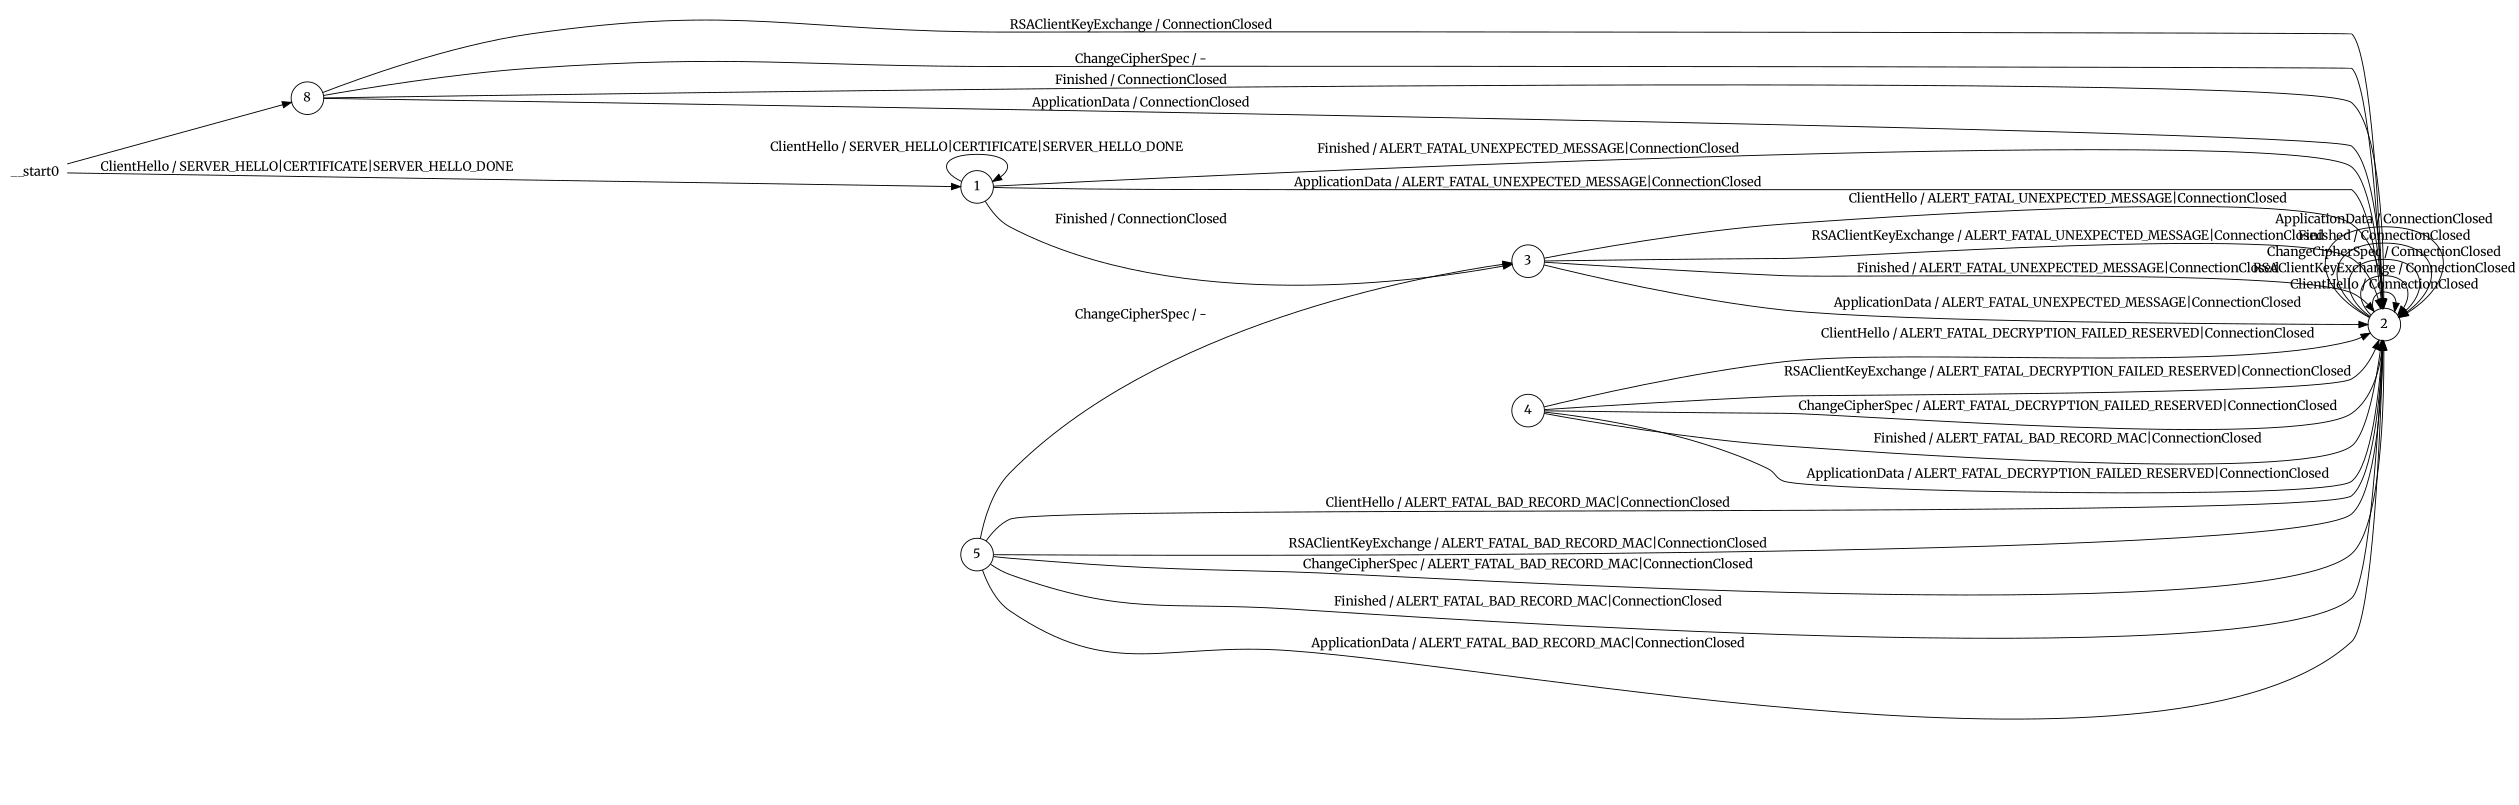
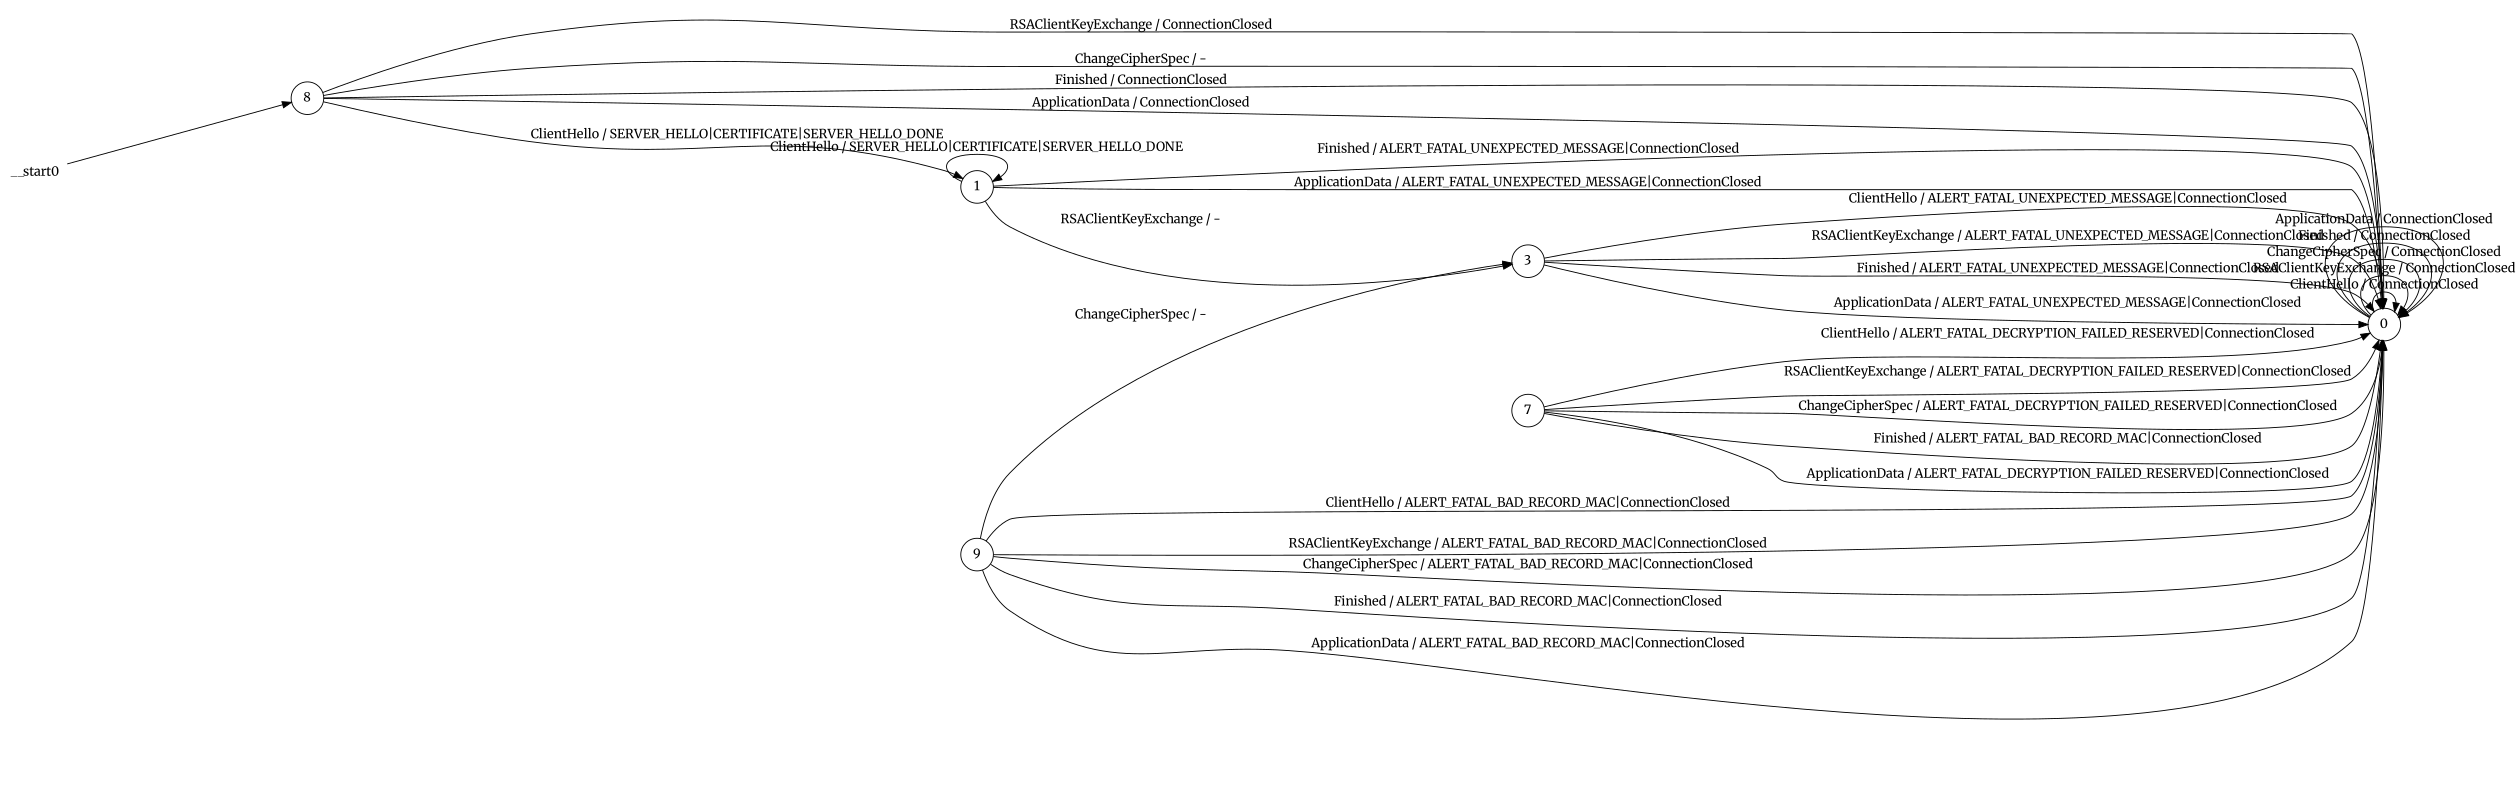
(509, 180) -> (638, 149)
(1141, 220) -> (1141, 220)
(2384, 325) -> (2384, 325)
(1528, 411) -> (1528, 411)
(977, 555) -> (977, 555)
